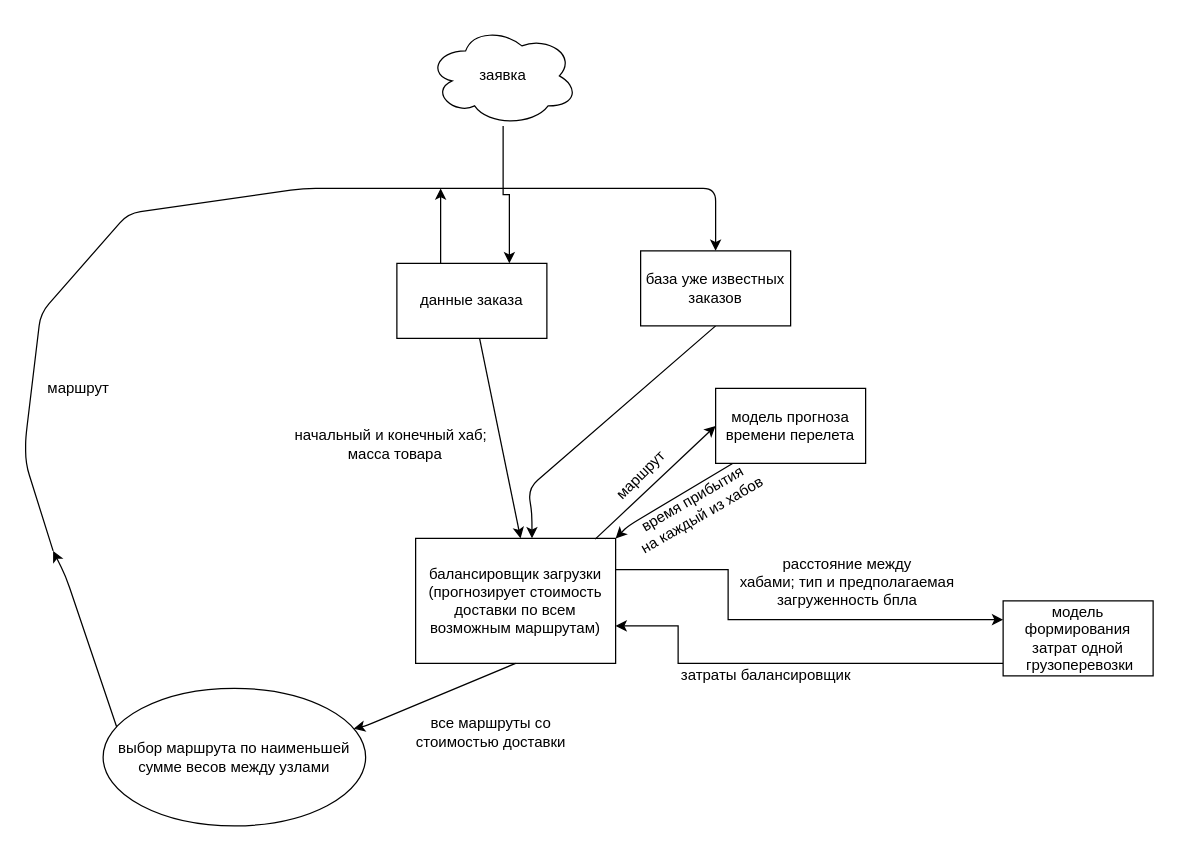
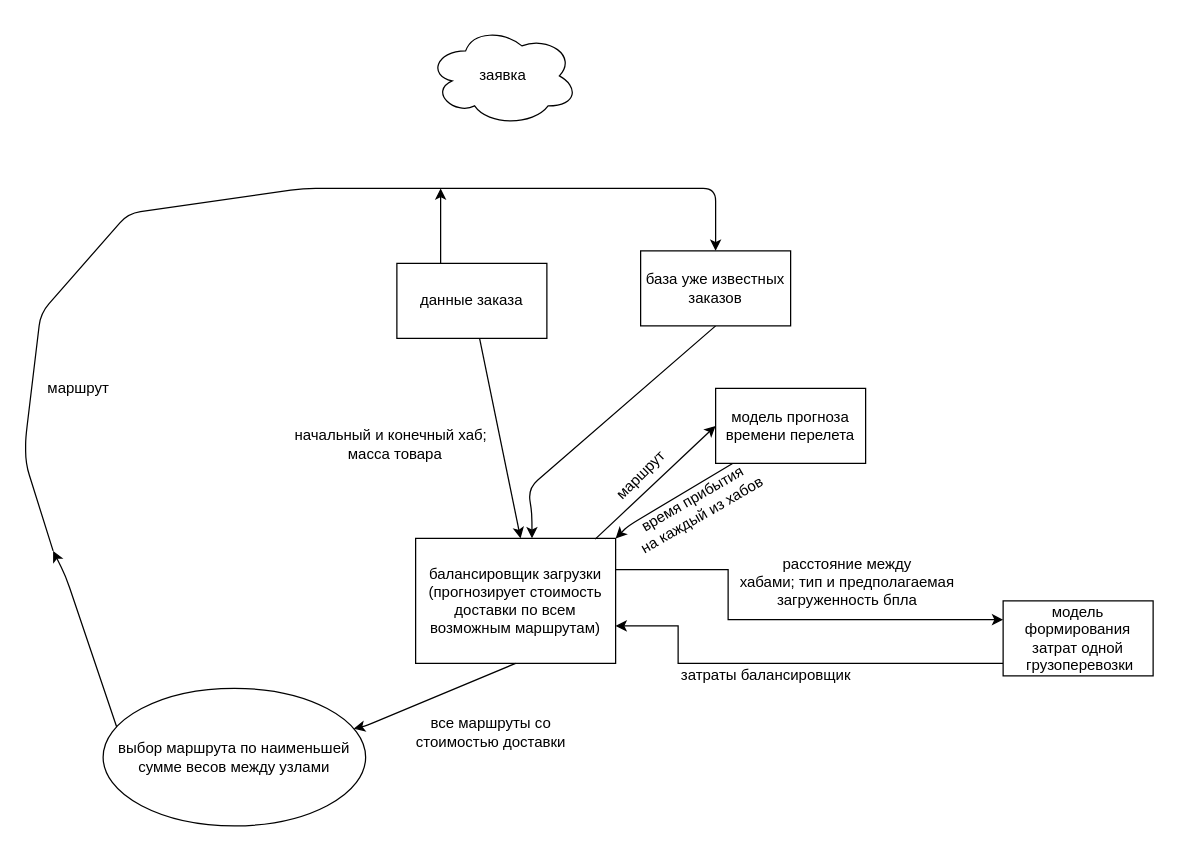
(503, 193) -> none
